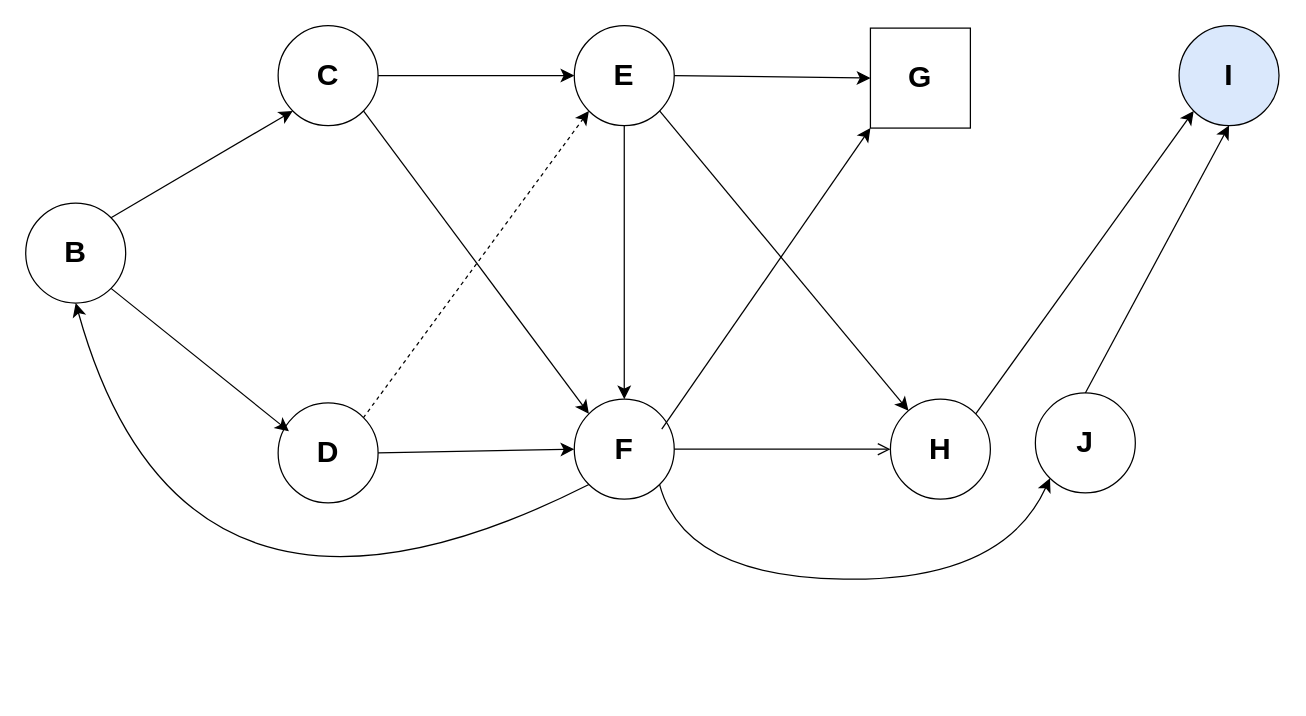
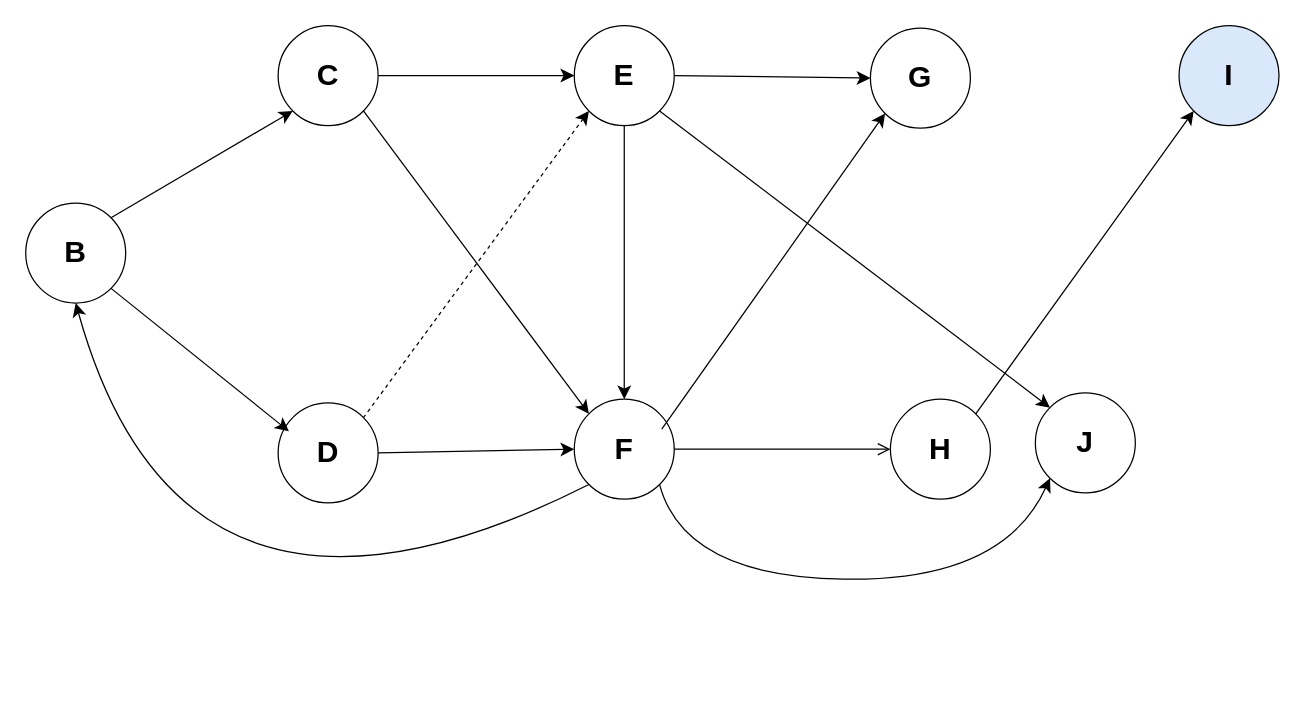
(921, 78) -> (921, 78)
(1156, 263) -> none
(843, 332) -> (926, 313)
